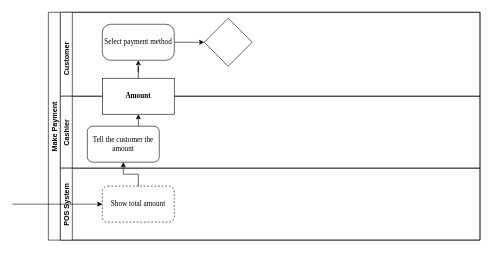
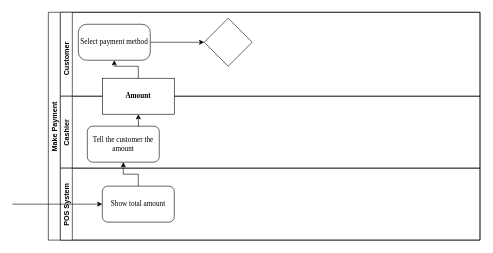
(138, 42) -> (114, 42)
(138, 204) -> (138, 204)
